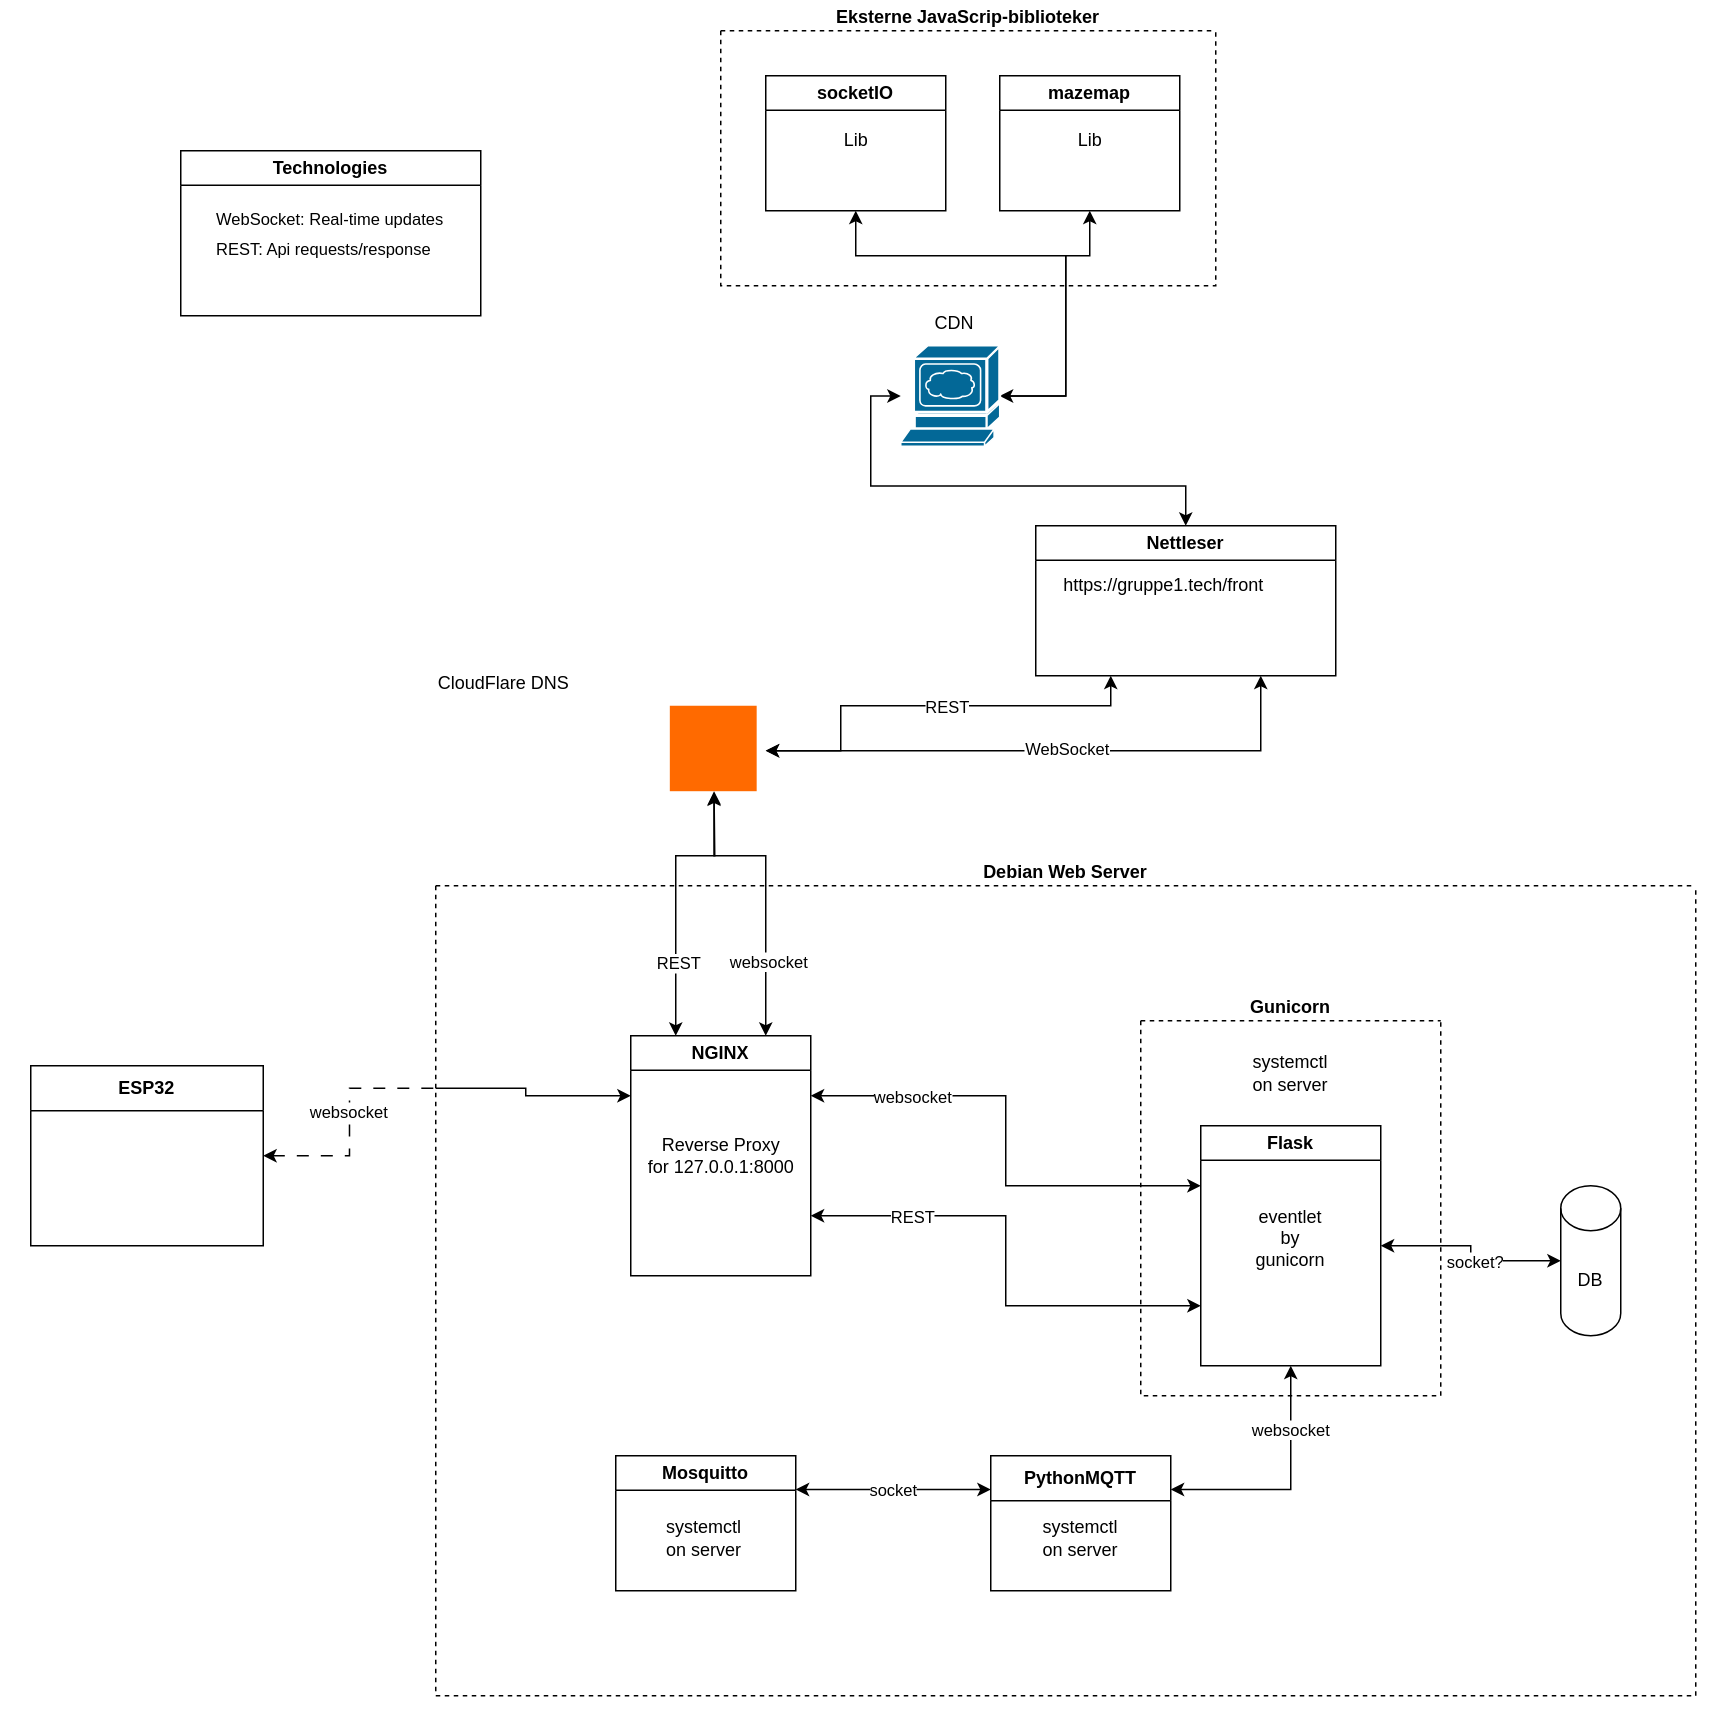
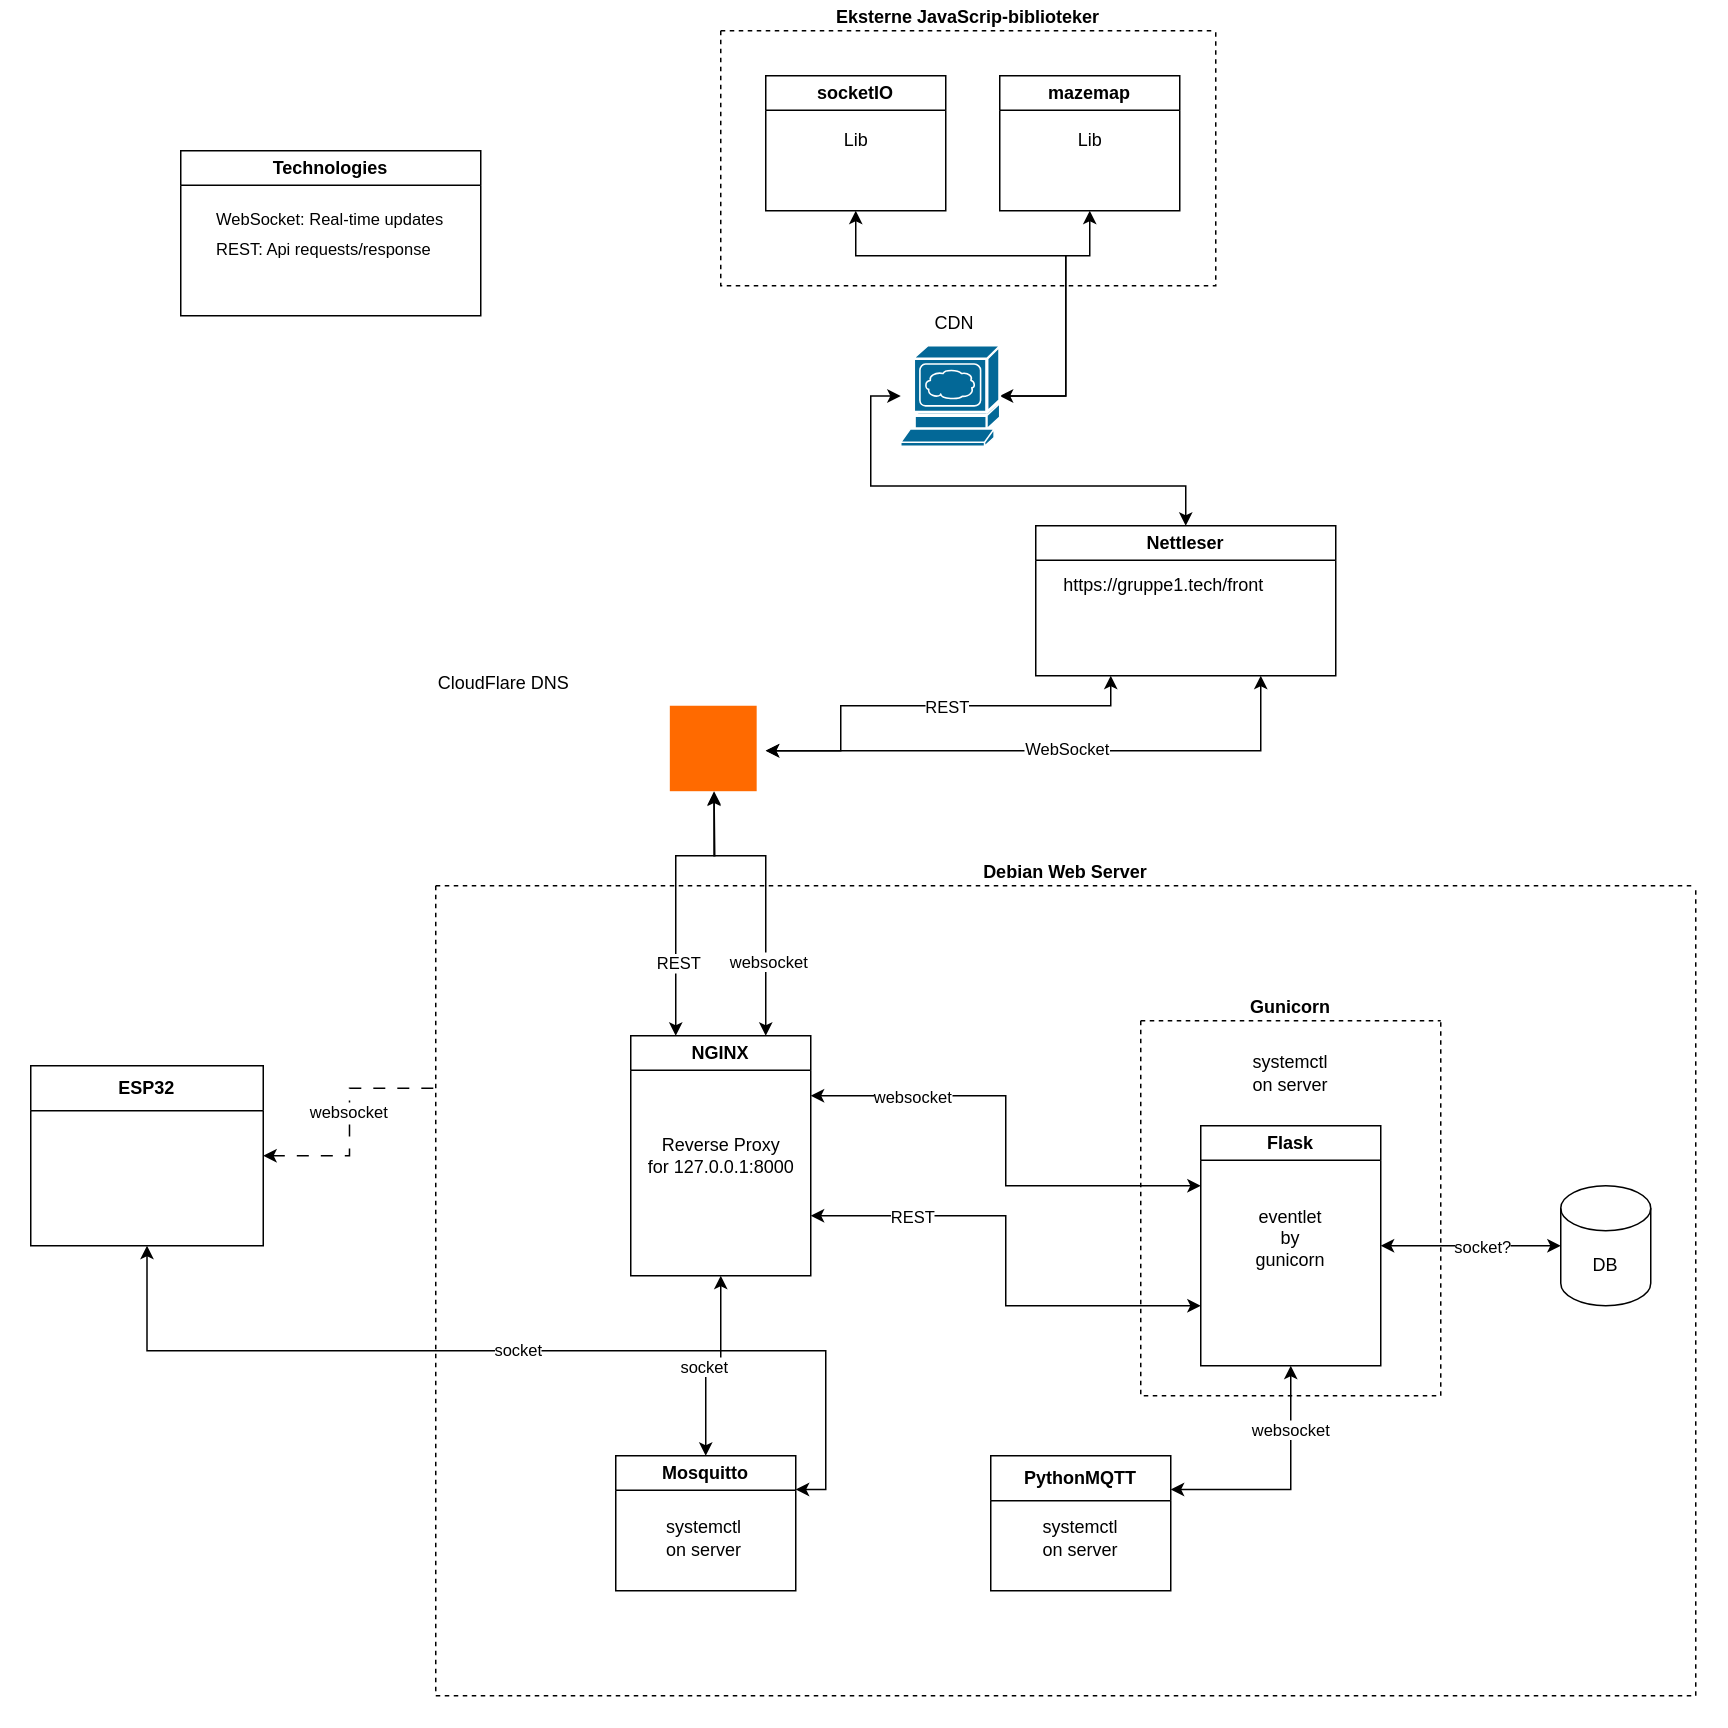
(526, 1096) -> none
(1591, 1261) -> (1606, 1246)
none -> (714, 1366)
(902, 1490) -> (509, 1351)
